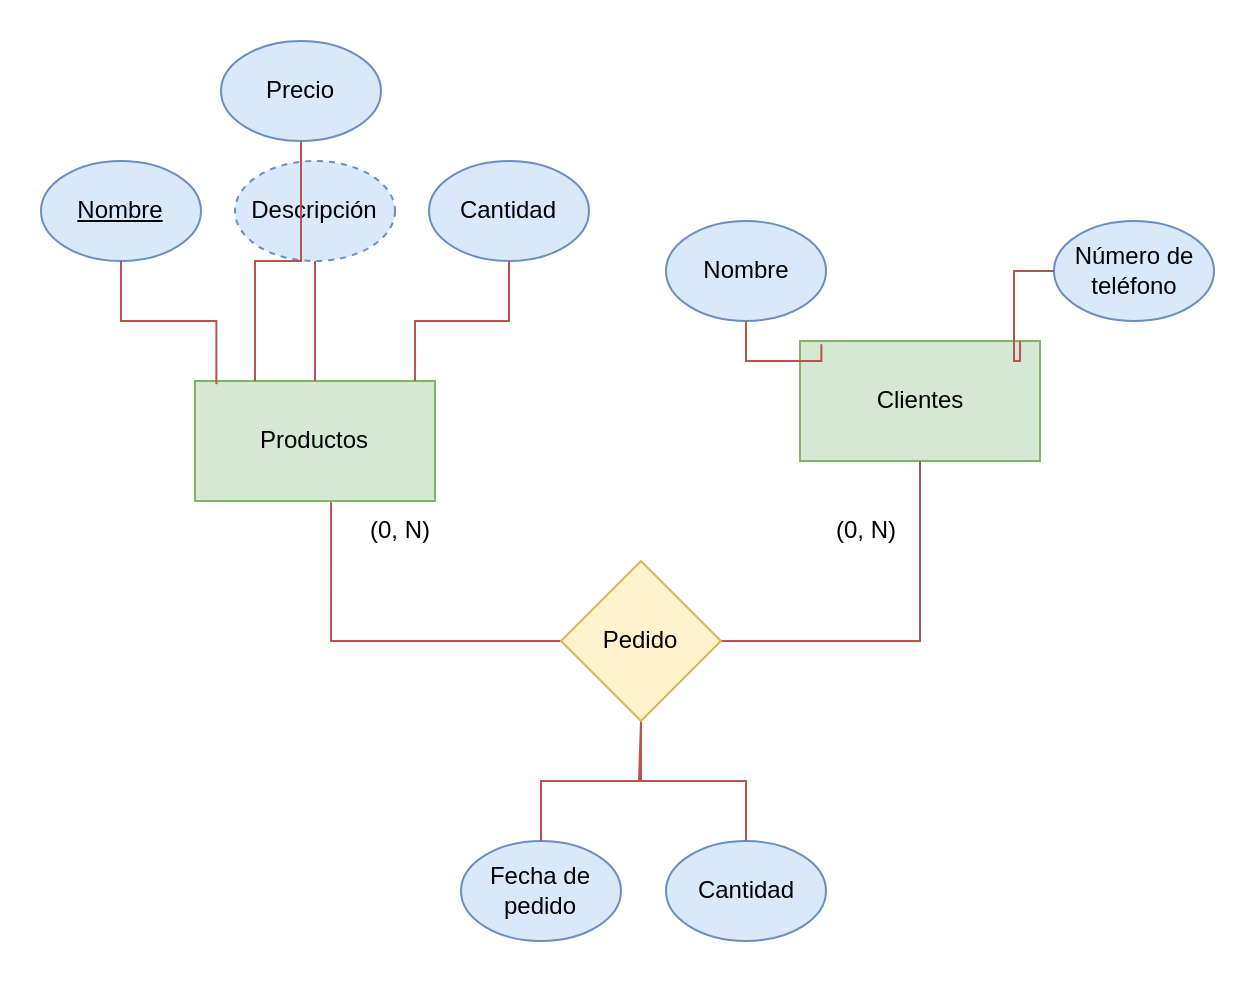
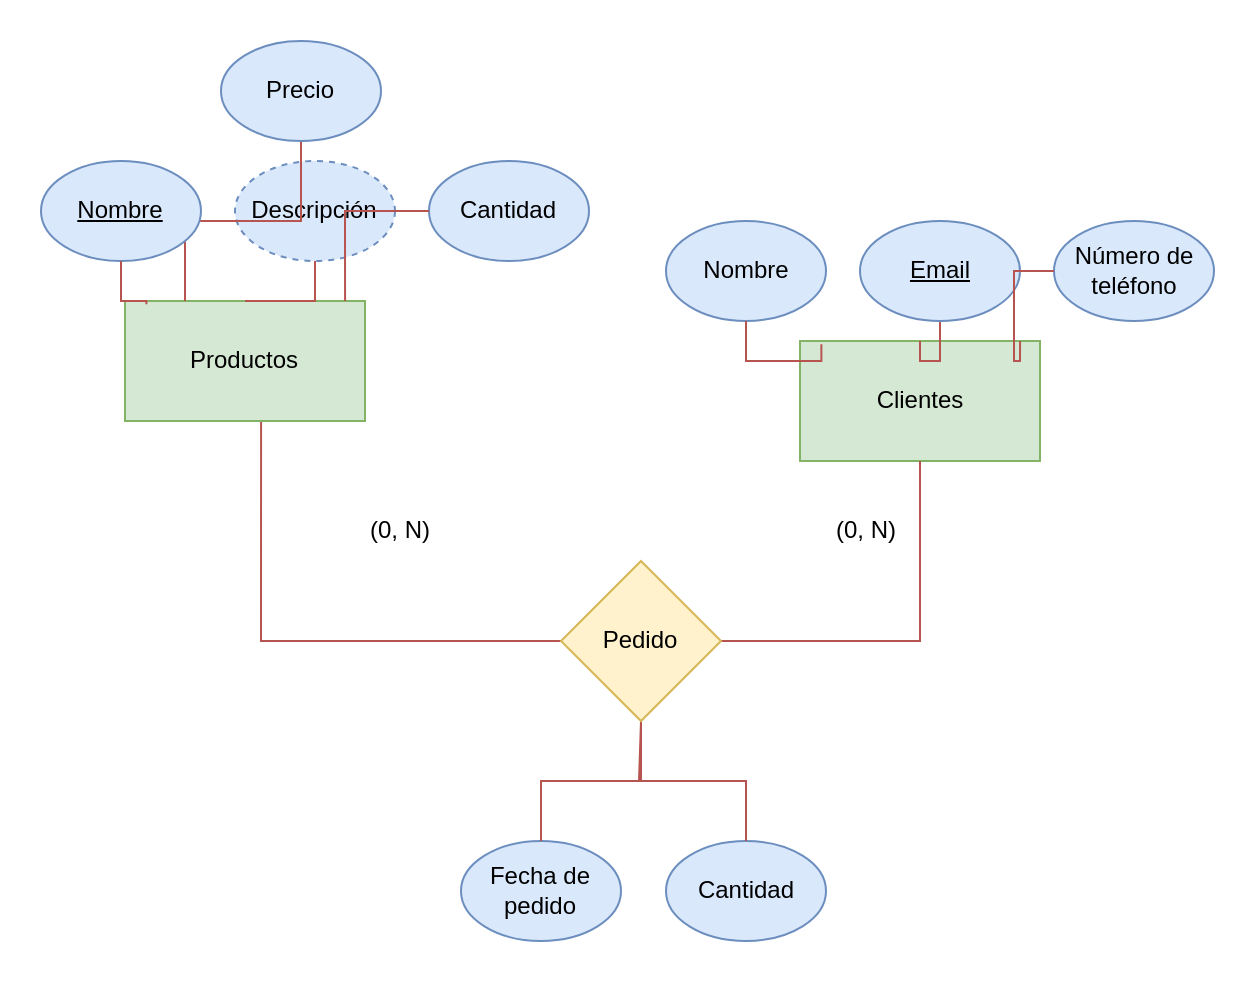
none -> (940, 271)
none -> (940, 361)
(315, 441) -> (245, 361)
